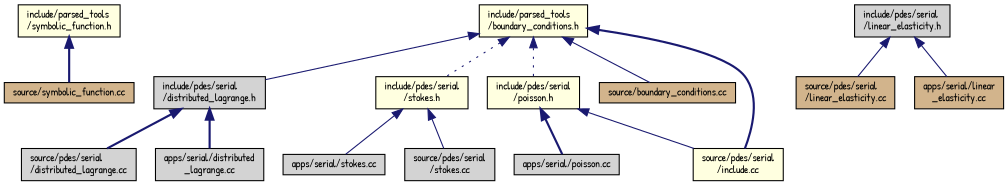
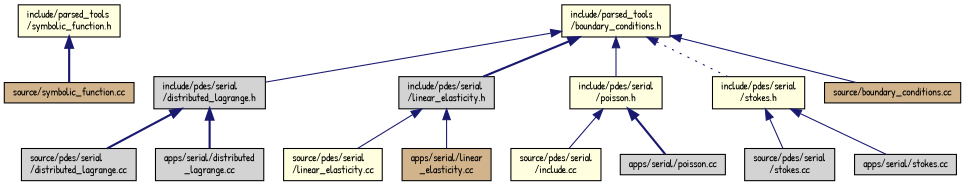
(711, 56) -> (526, 59)
(533, 62) -> (616, 62)
(845, 93) -> (333, 165)
